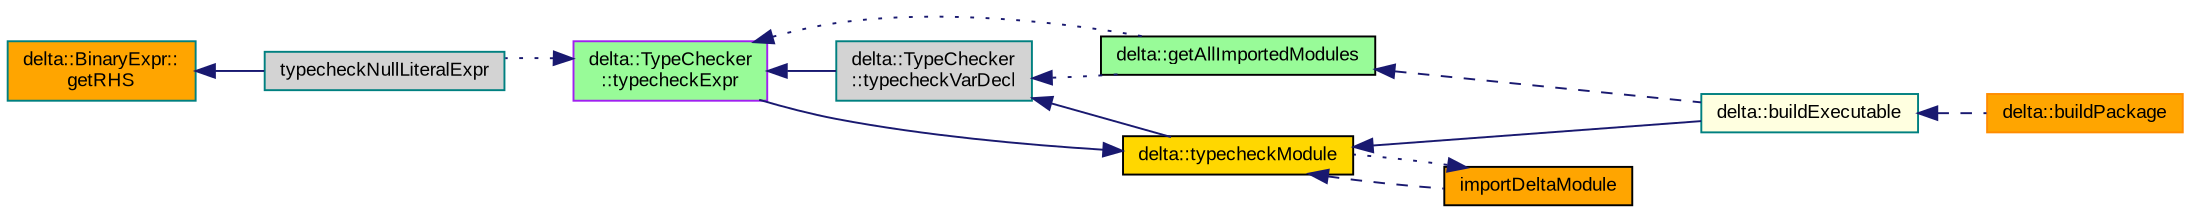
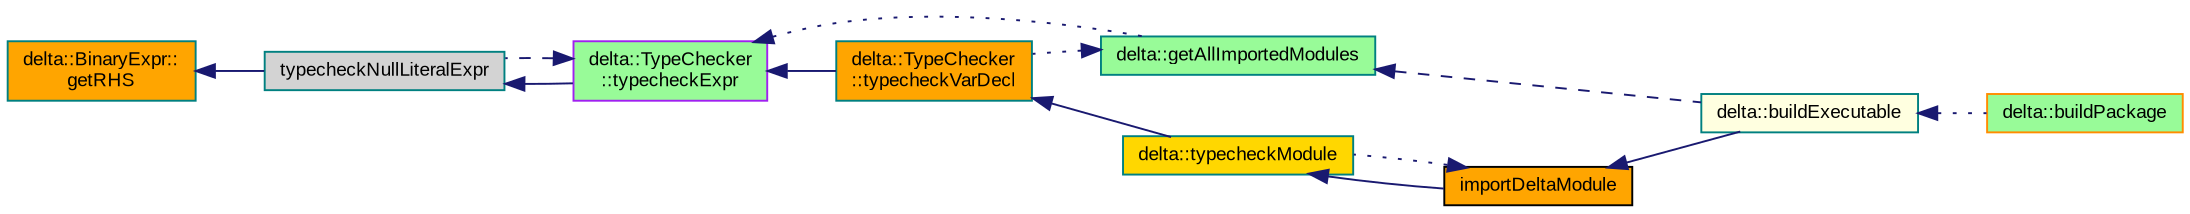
(1238, 56) -> (1238, 56)
(529, 58) -> (529, 58)
(934, 71) -> (934, 71)
(1089, 76) -> (1057, 52)
(1962, 113) -> (1962, 113)
(2085, 113) -> (2085, 113)
(1537, 133) -> (1683, 147)
(930, 134) -> (549, 84)
(1238, 155) -> (1238, 155)
(1386, 183) -> (1386, 183)
